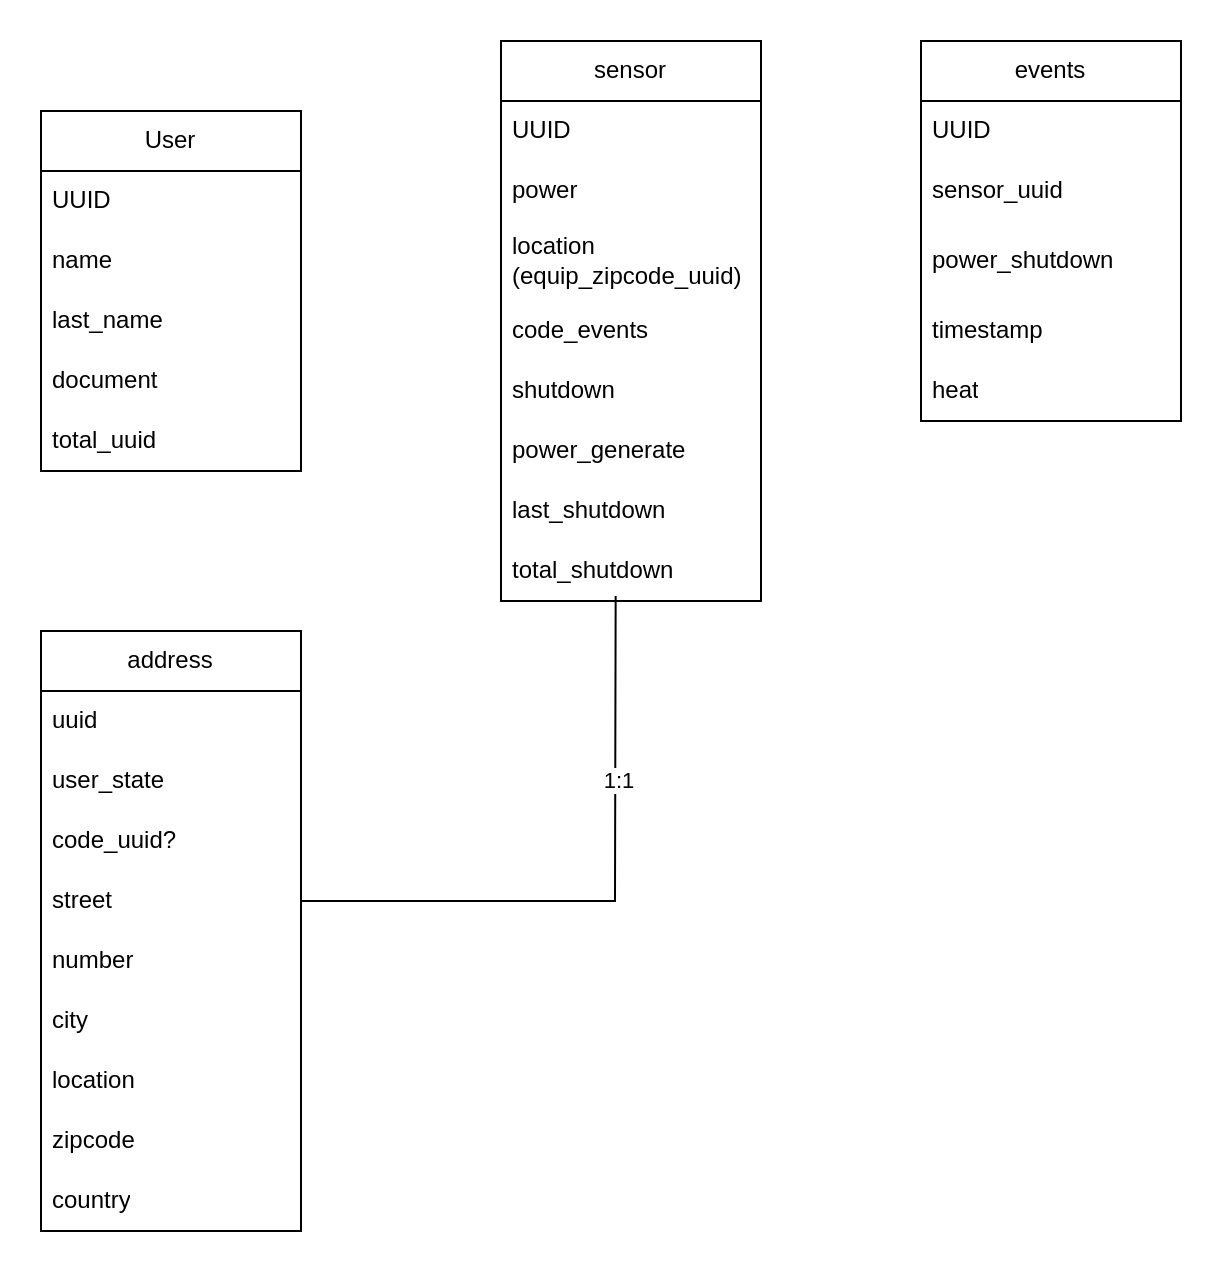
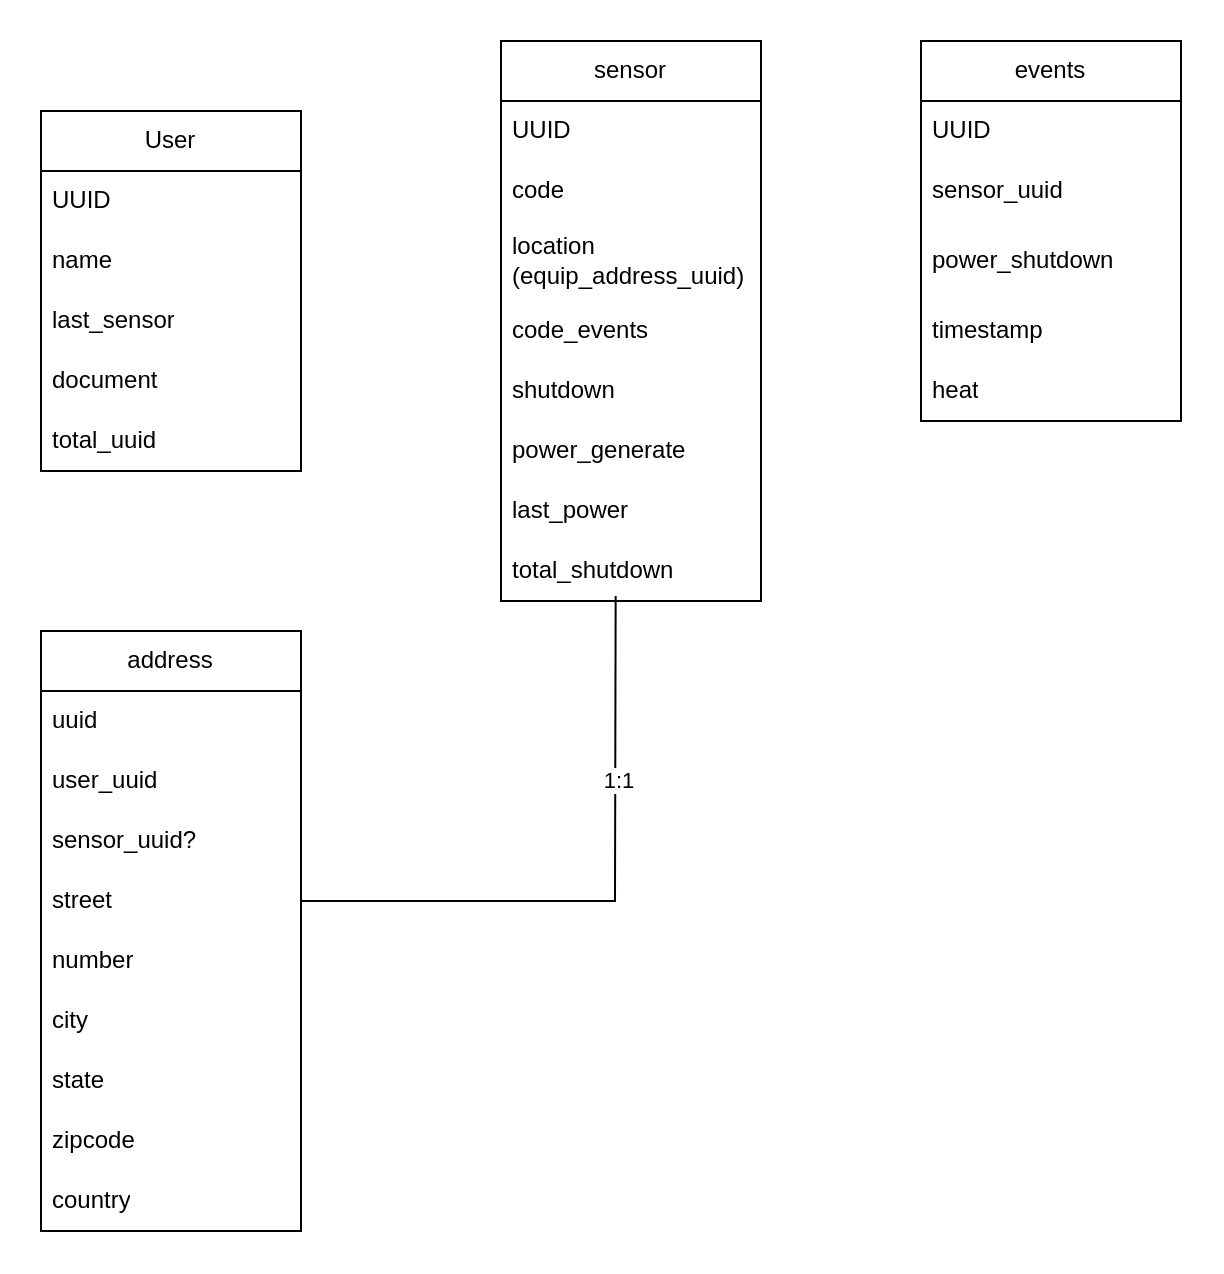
(547, 191) -> (540, 191)
(633, 261) -> (633, 261)
(110, 321) -> (124, 321)
(597, 511) -> (577, 511)
(120, 781) -> (110, 781)
(117, 841) -> (131, 841)
(101, 1081) -> (87, 1081)
